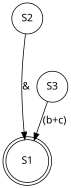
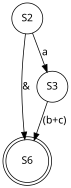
none -> (38, 49)
(27, 161) -> (27, 161)
